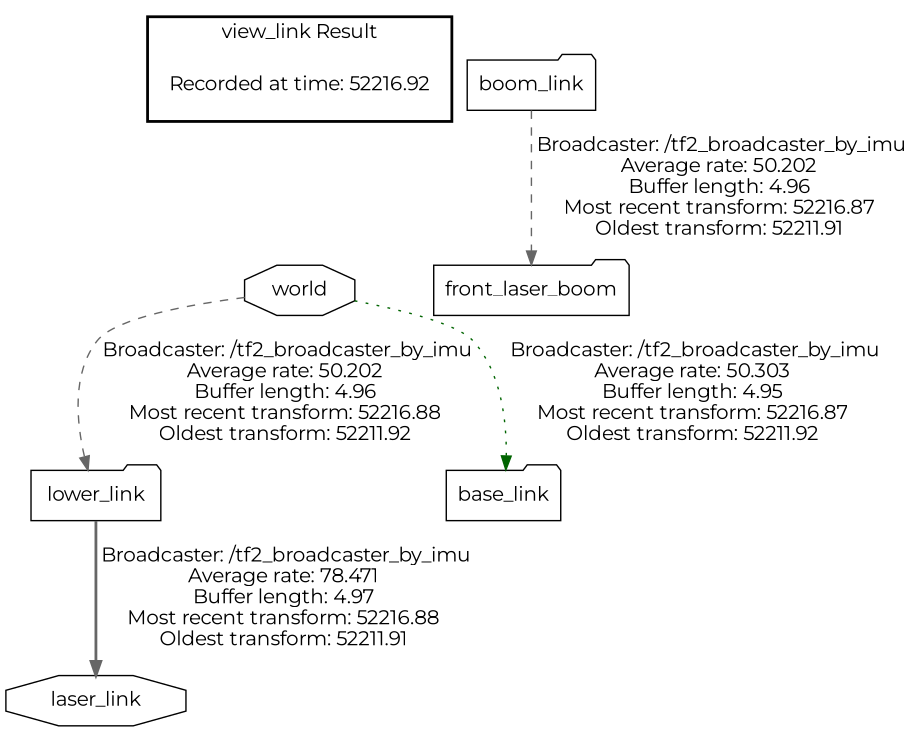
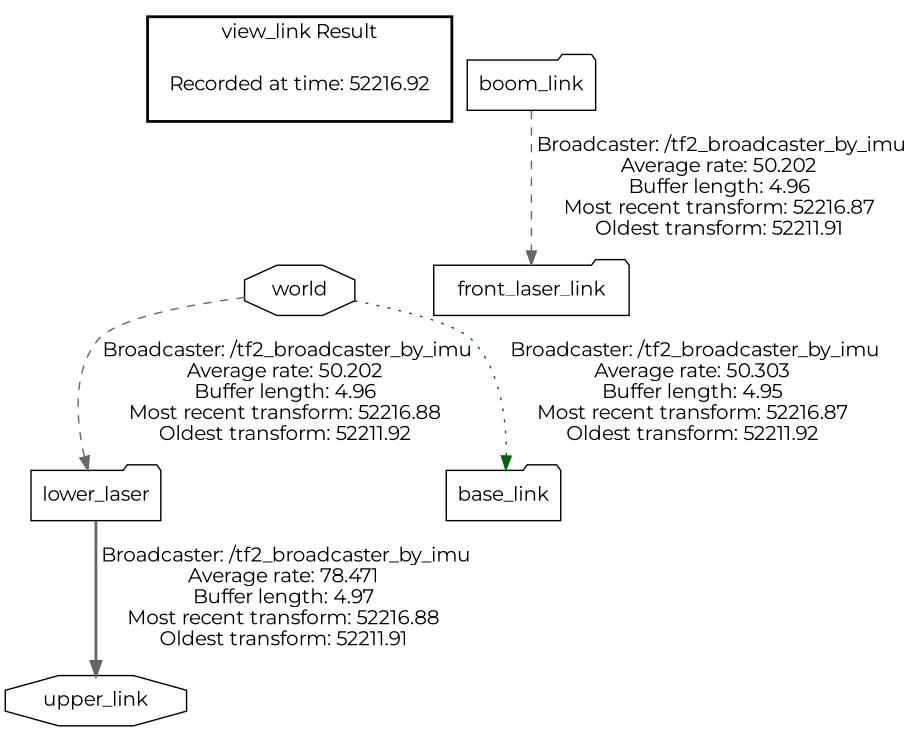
(531, 290) -> (531, 290)
(96, 496) -> (96, 496)
(96, 701) -> (96, 701)
